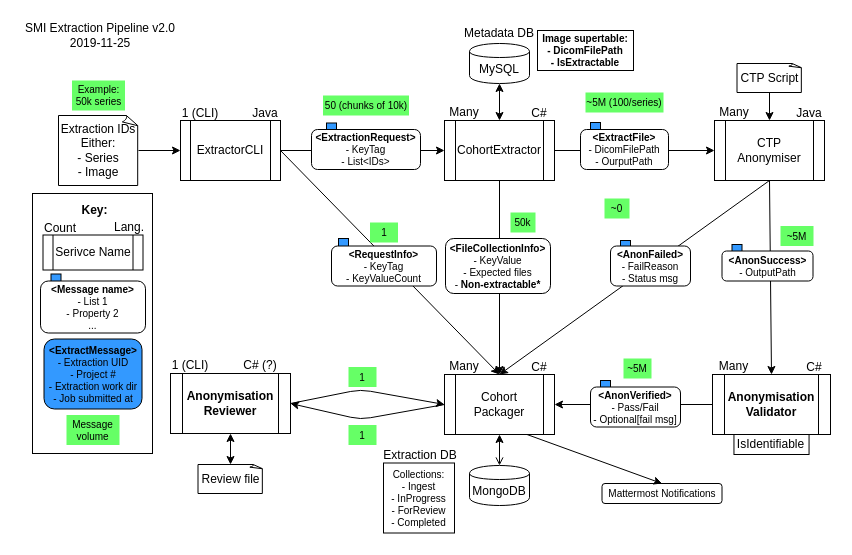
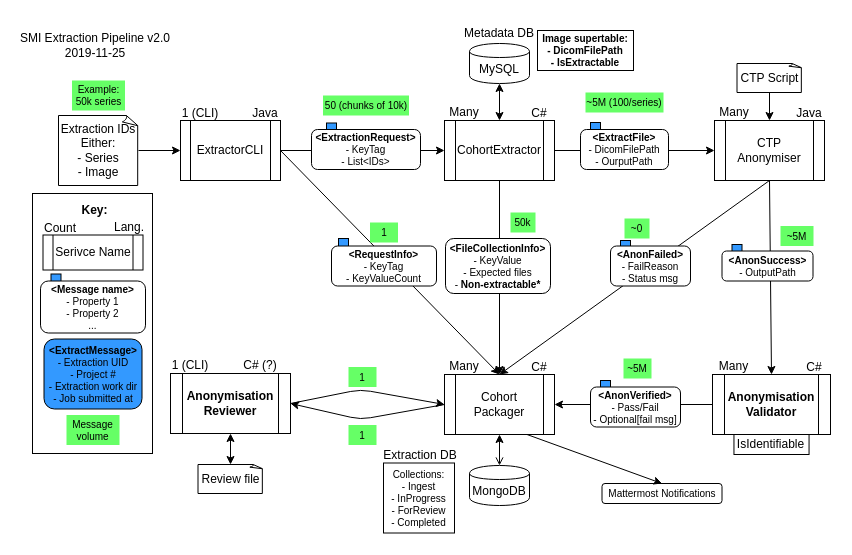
(101, 36) -> (96, 46)
(617, 209) -> (637, 229)
(93, 308) -> (93, 308)
